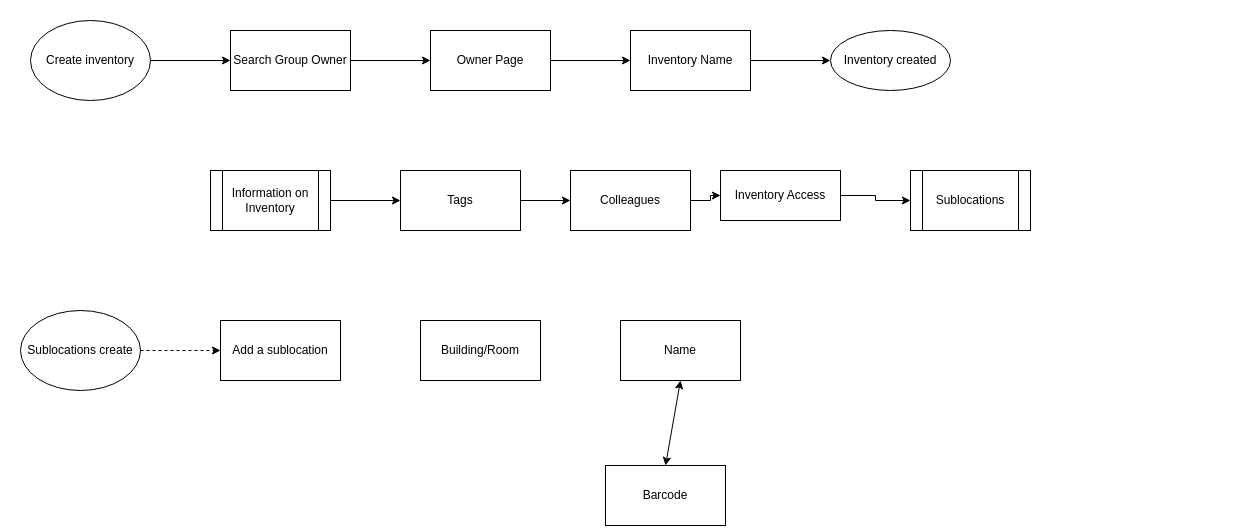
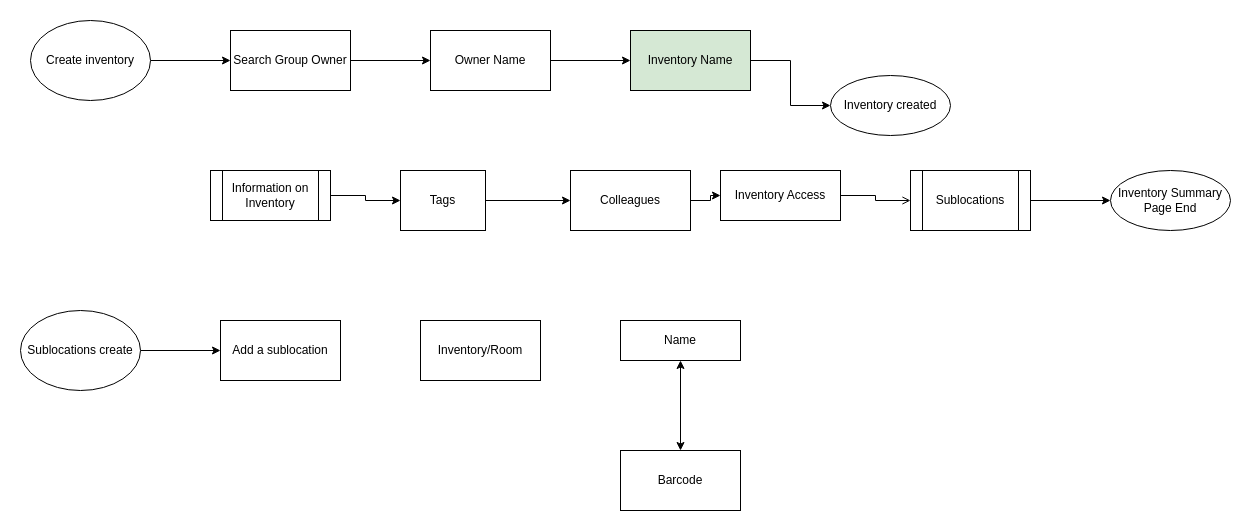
(491, 61) -> (491, 61)
(691, 61) -> (691, 61)
(891, 61) -> (891, 106)
(271, 201) -> (271, 196)
(461, 201) -> (443, 201)
(902, 201) -> (904, 201)
none -> (1067, 201)
none -> (1171, 201)
(178, 351) -> (178, 351)
(481, 351) -> (481, 351)
(681, 351) -> (681, 341)
(666, 496) -> (681, 481)
